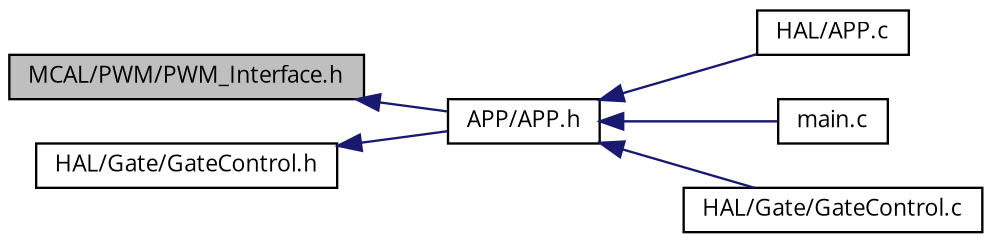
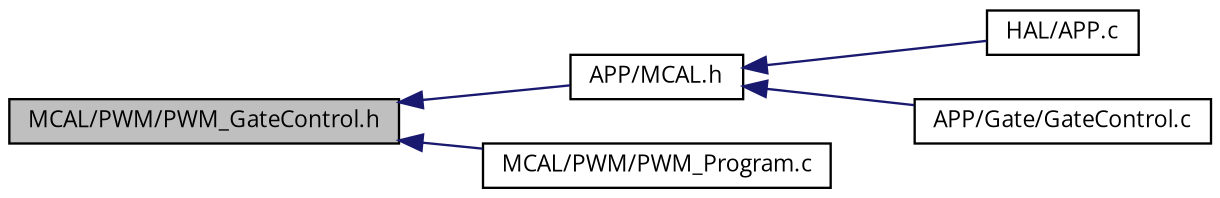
(187, 77) -> (204, 121)
(524, 121) -> (657, 77)
(833, 121) -> none
(187, 166) -> none
none -> (657, 166)
(833, 210) -> (1063, 121)
